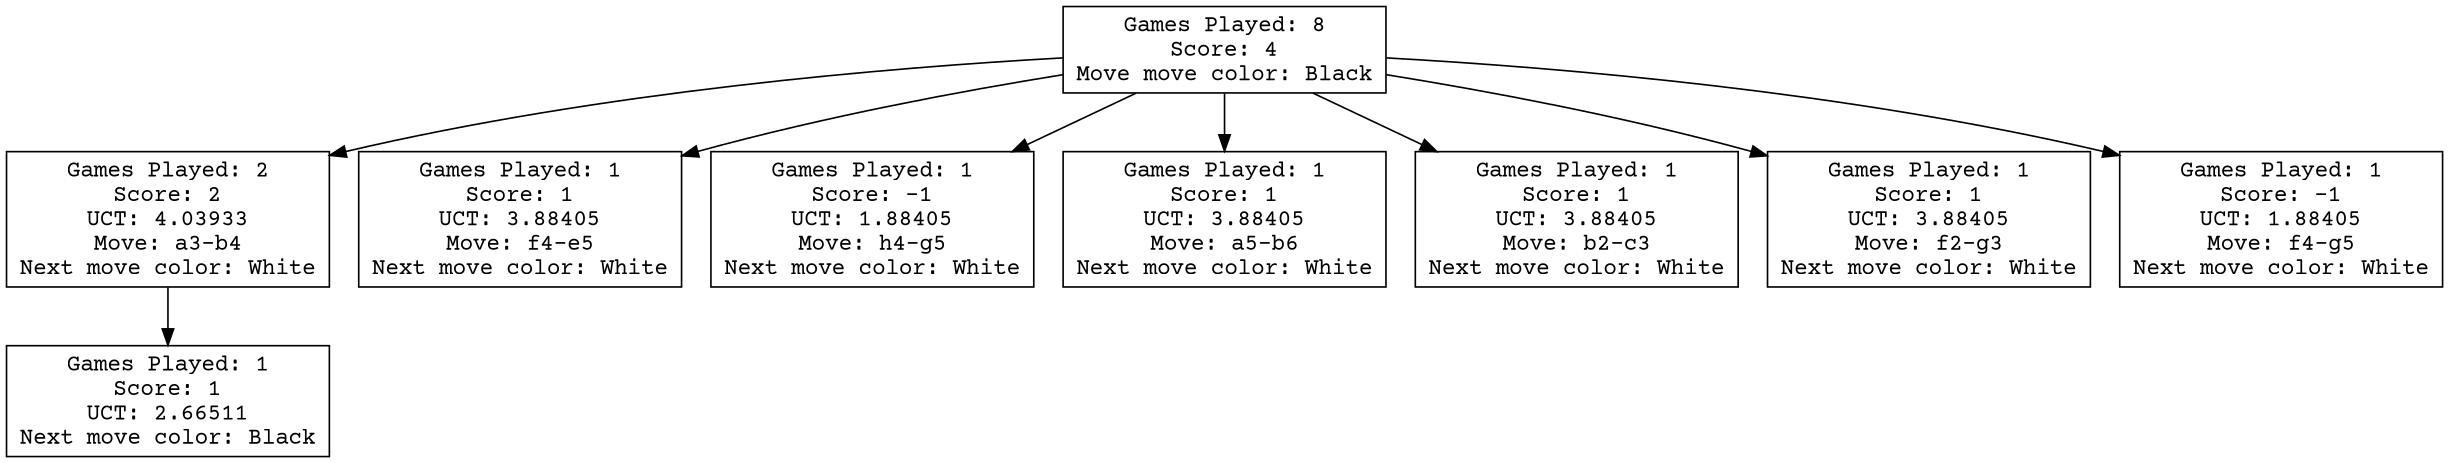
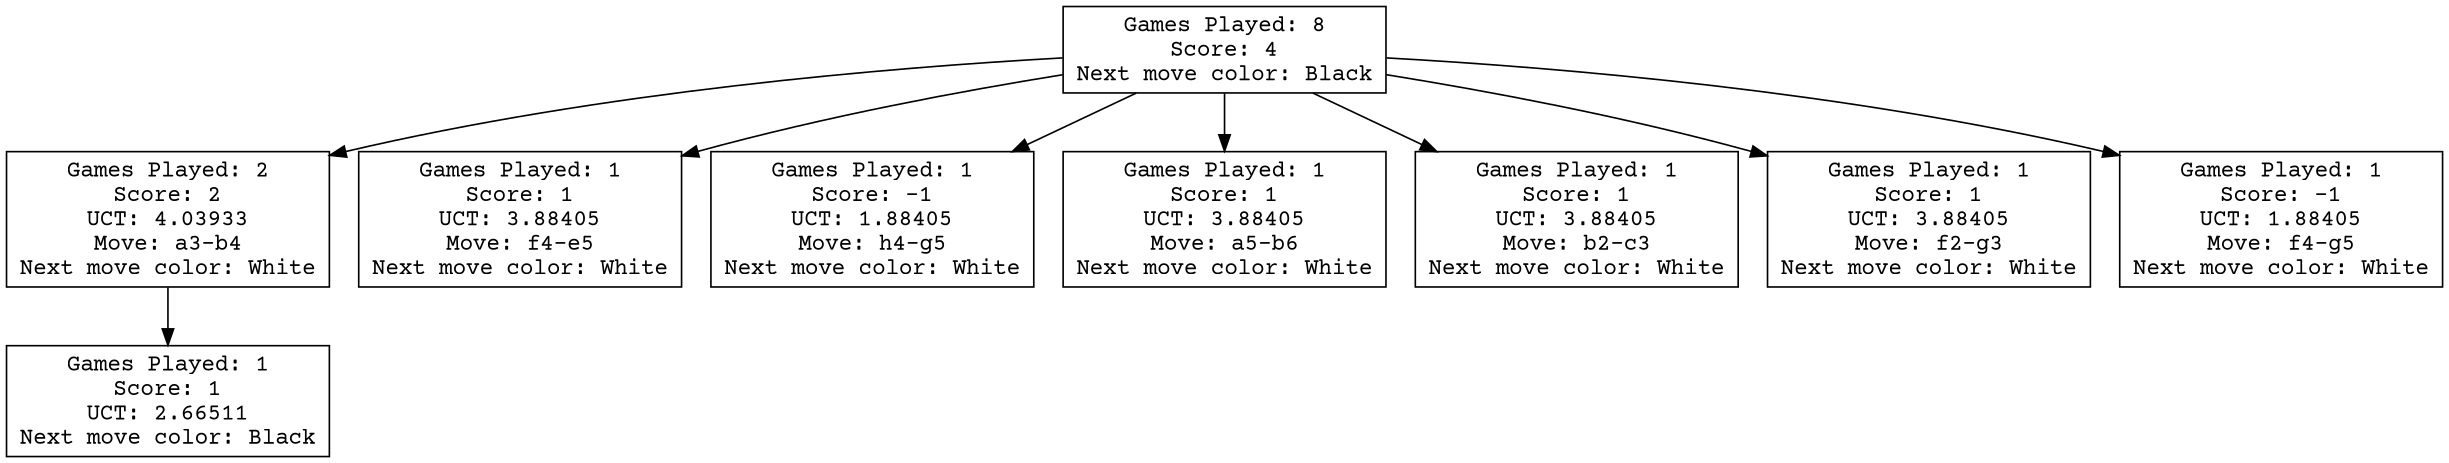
(1225, 50) -> (1225, 50)
